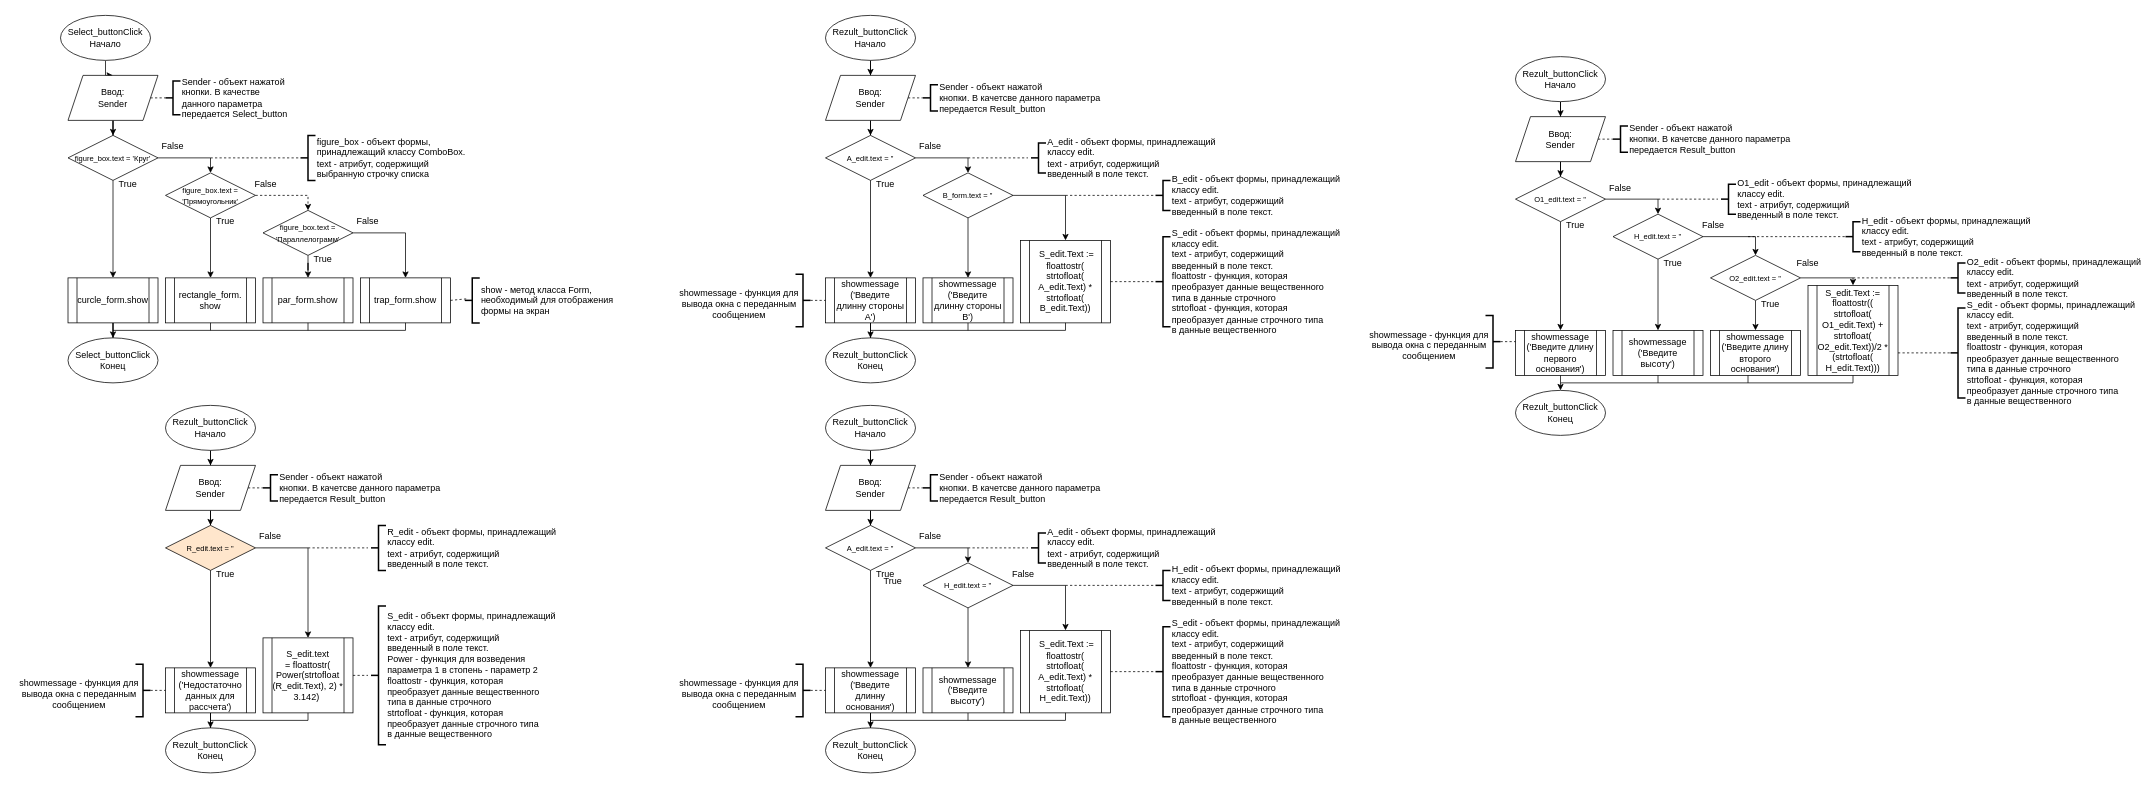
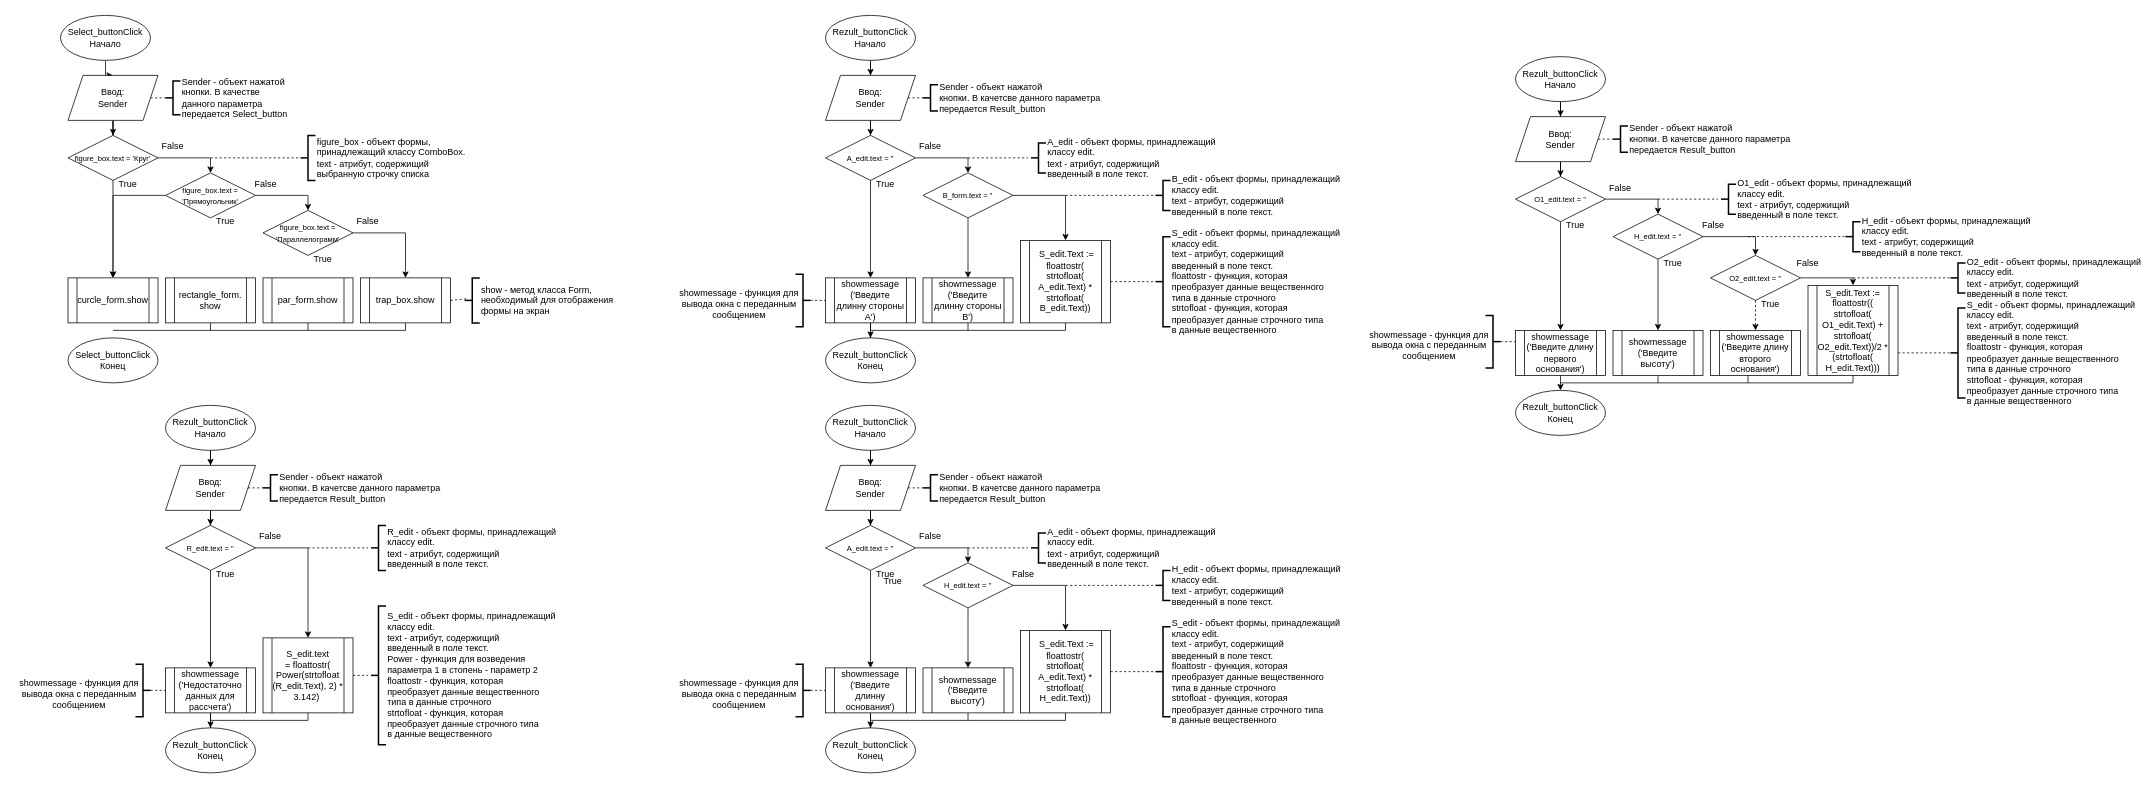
(287, 195) -> (287, 195)
(210, 245) -> (140, 195)
(308, 266) -> none
(405, 300) -> (405, 300)
(1755, 312) -> (1755, 312)
(113, 333) -> none
(210, 548) -> (210, 548)
